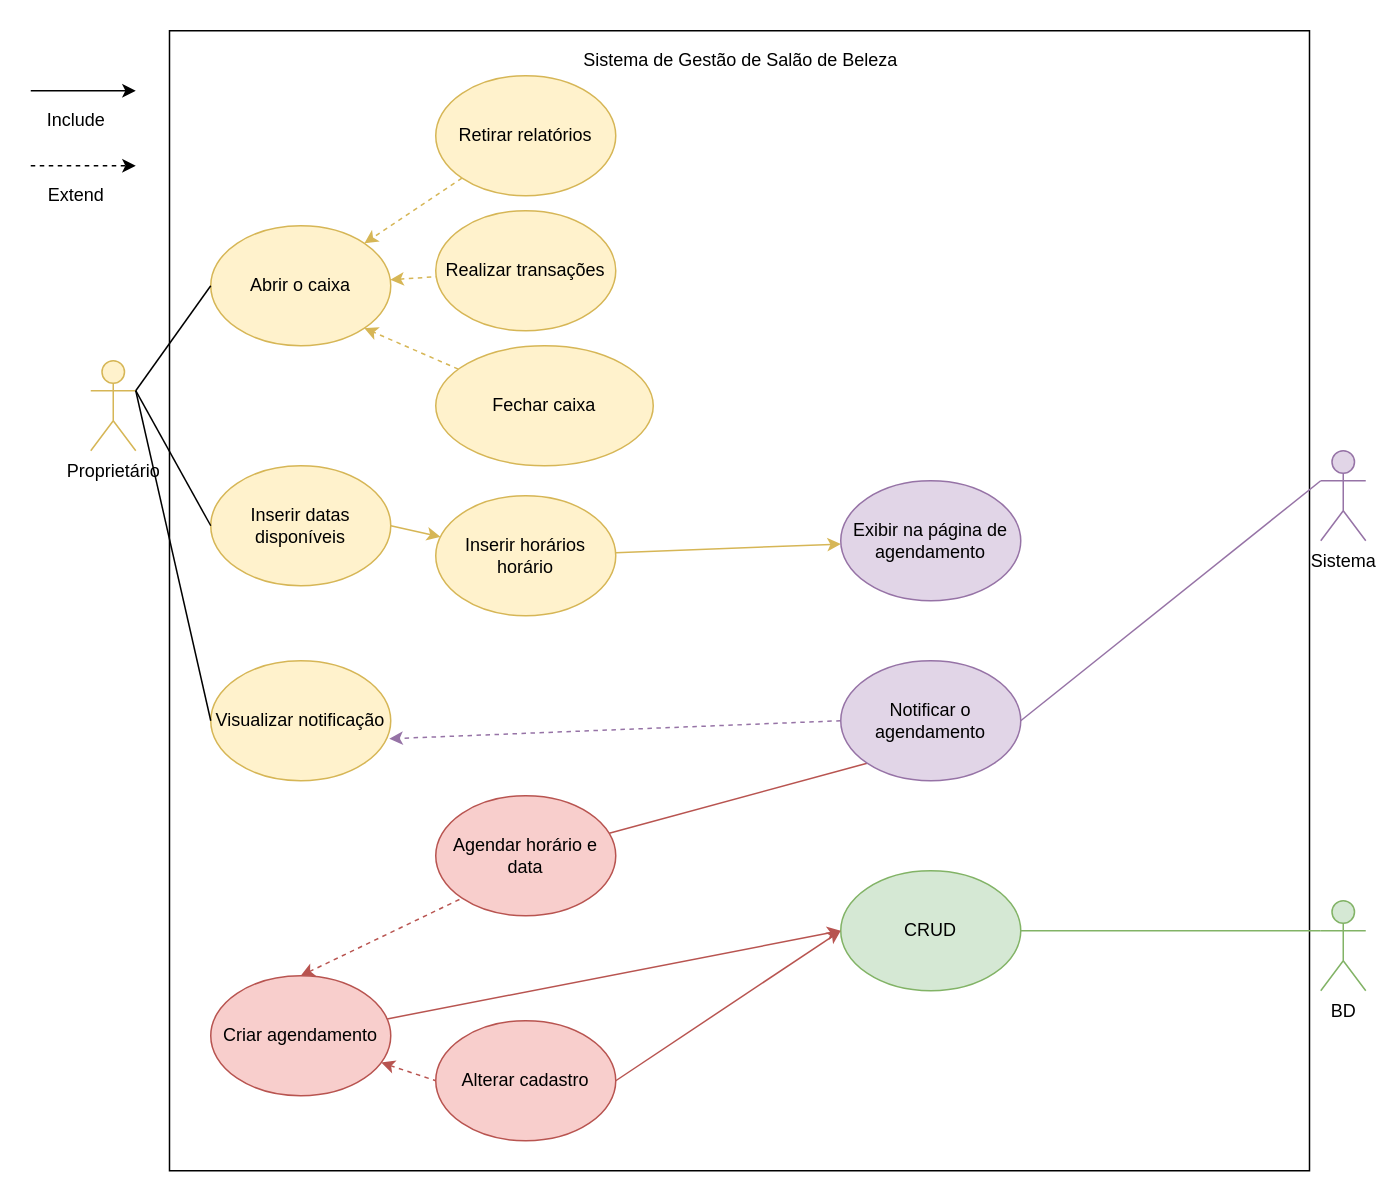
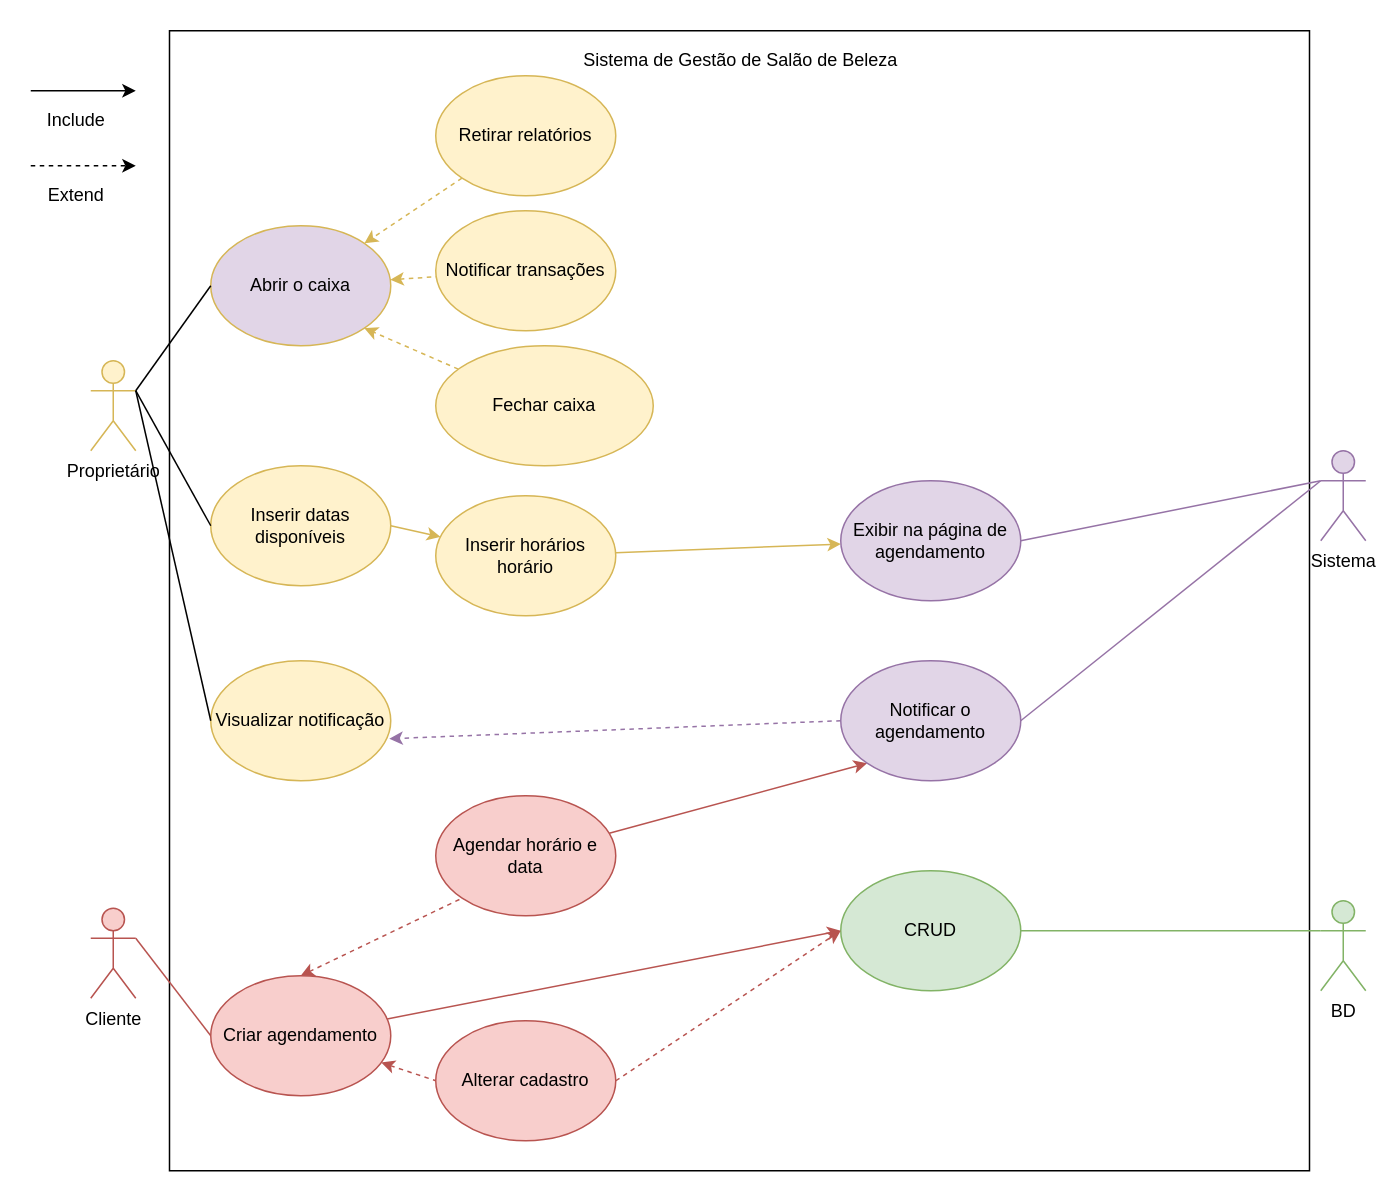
(526, 271) -> (526, 271)
(301, 286) -> (301, 286)
none -> (1167, 511)
(859, 765) -> (856, 766)
none -> (113, 953)
none -> (173, 987)
(723, 1010) -> (723, 1010)
